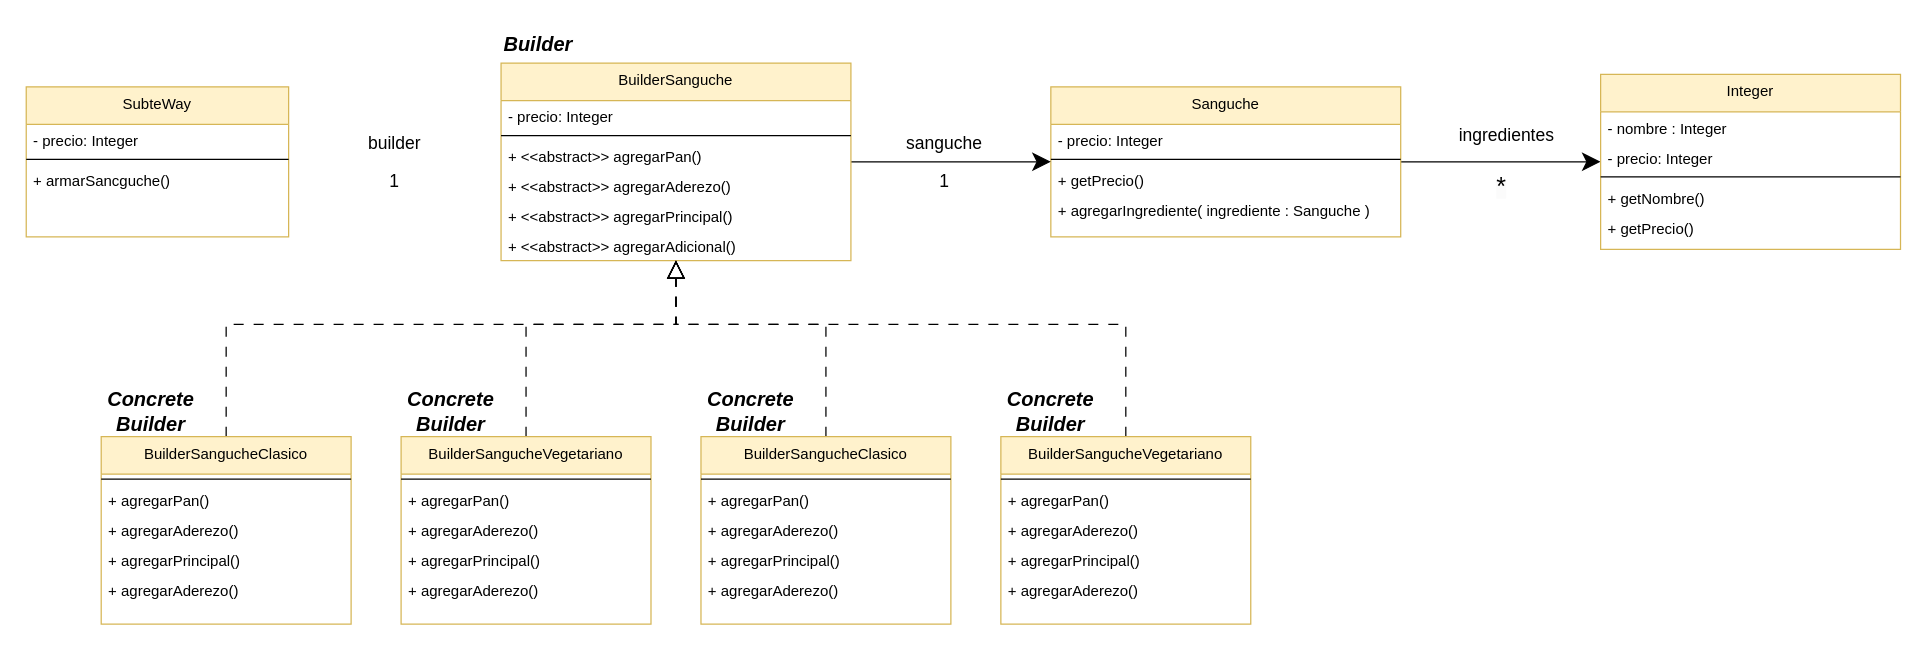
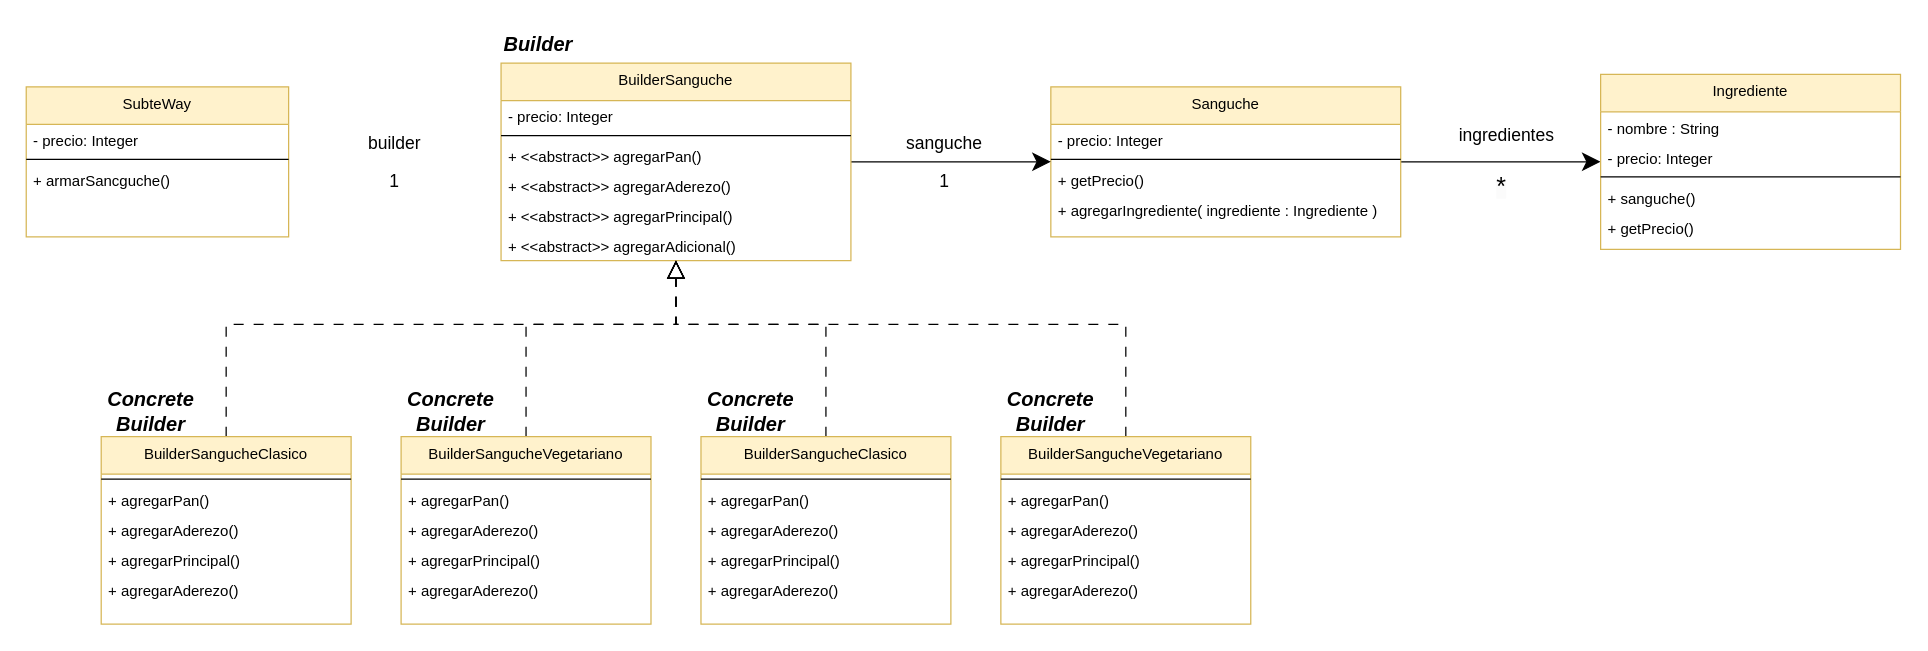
(1750, 91) -> (1750, 91)
(1675, 129) -> (1669, 129)
(1660, 199) -> (1656, 199)
(1233, 211) -> (1244, 211)
